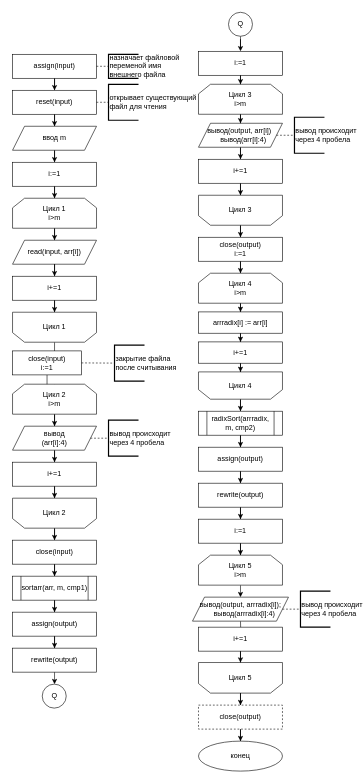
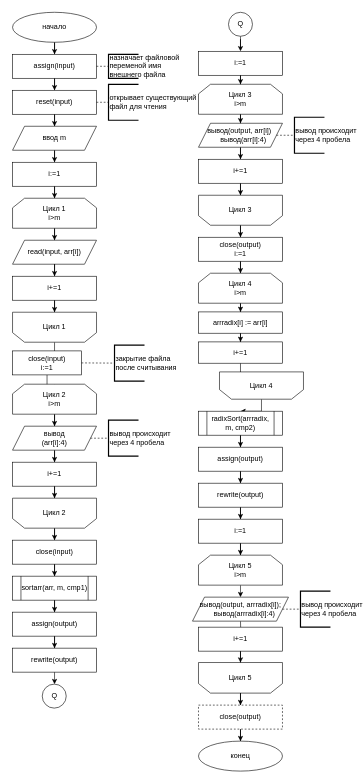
none -> (54, 27)
none -> (54, 50)
(240, 386) -> (261, 386)
